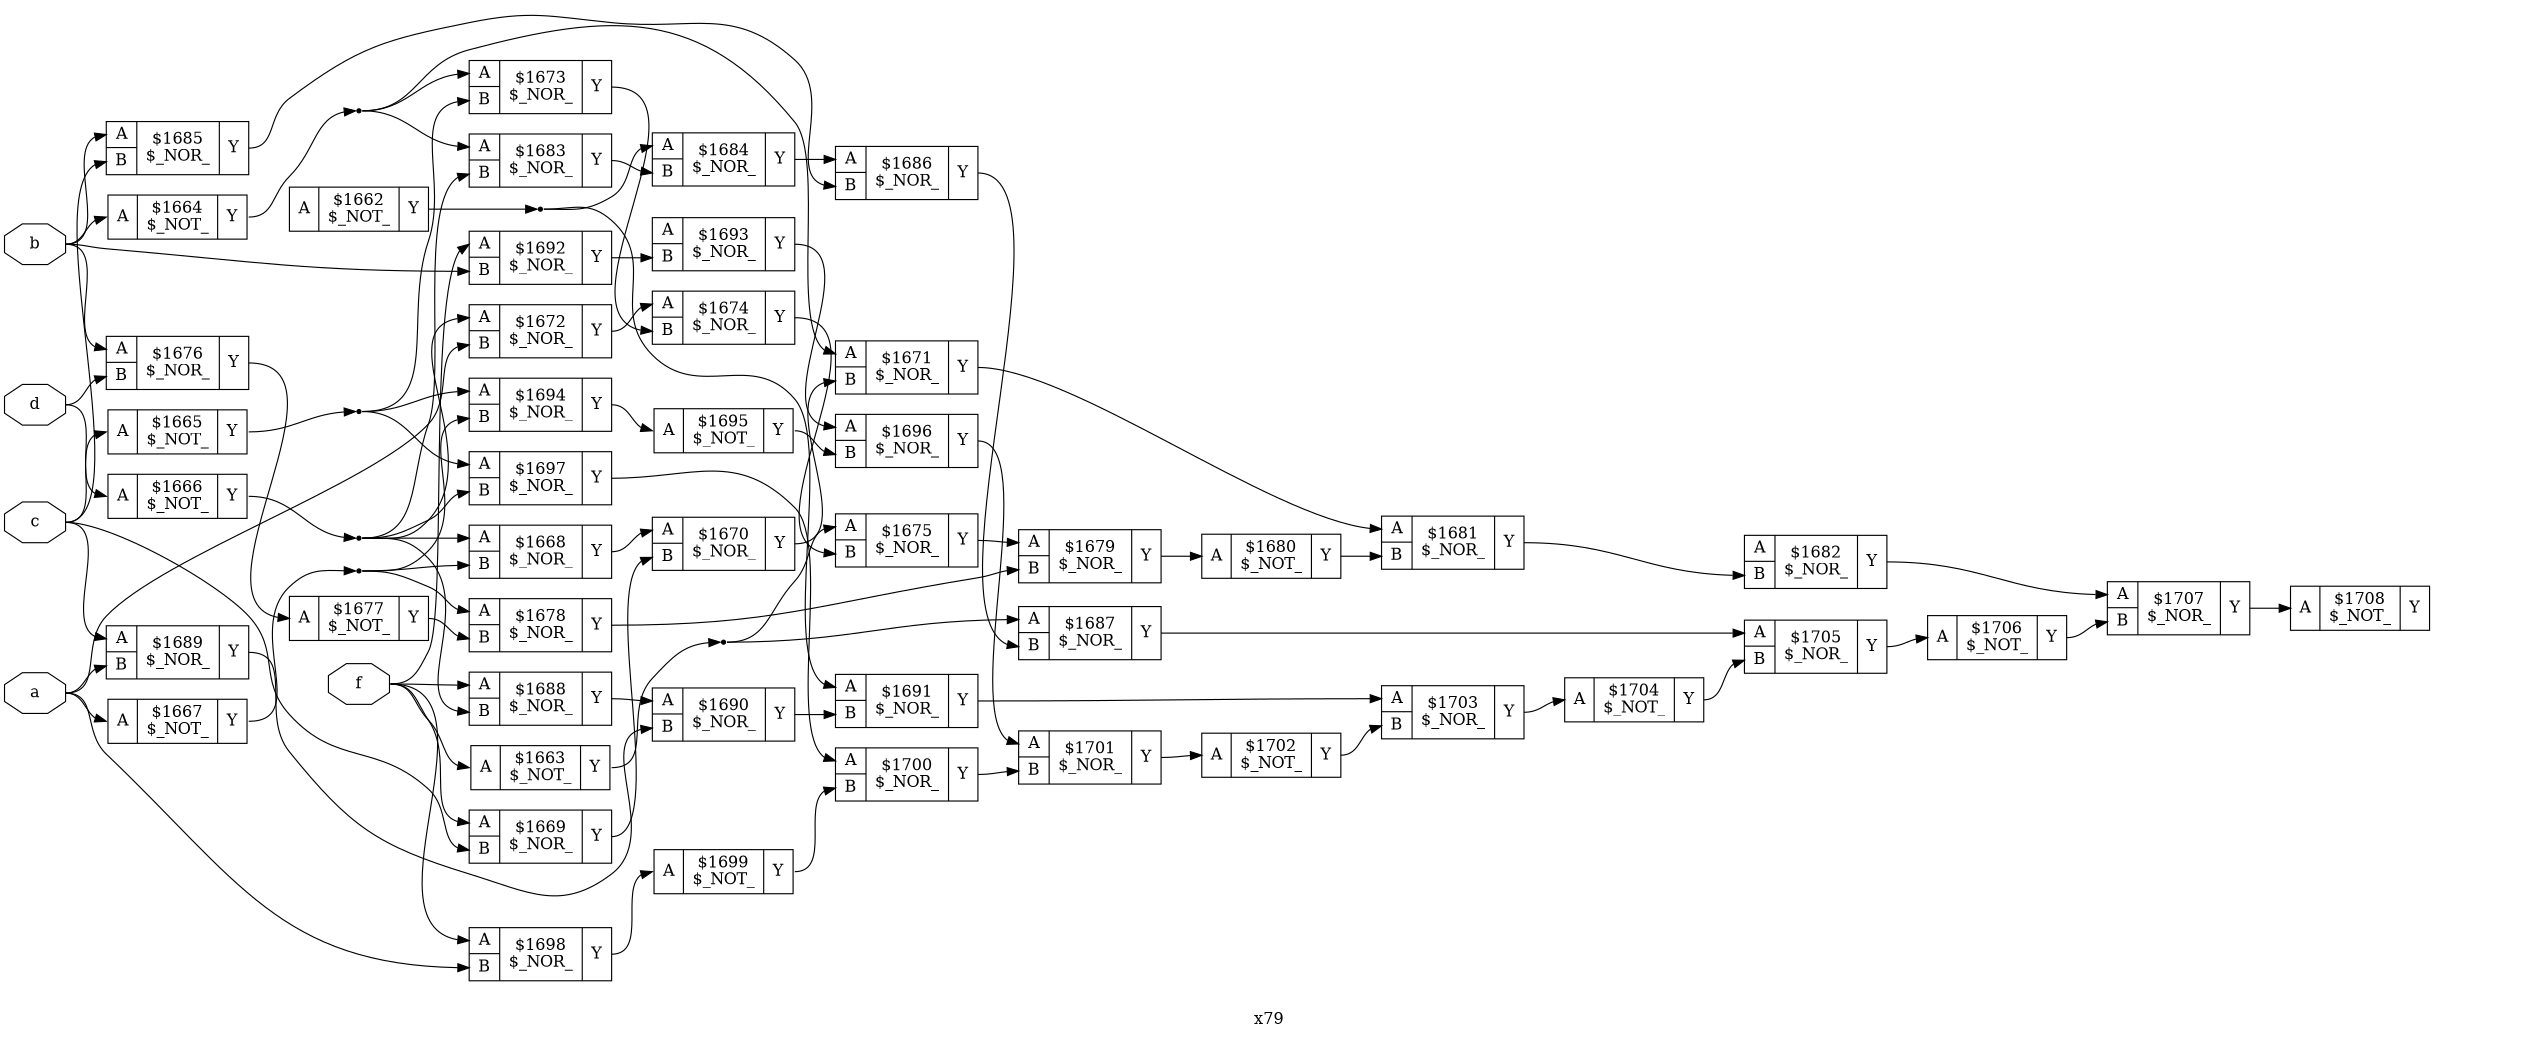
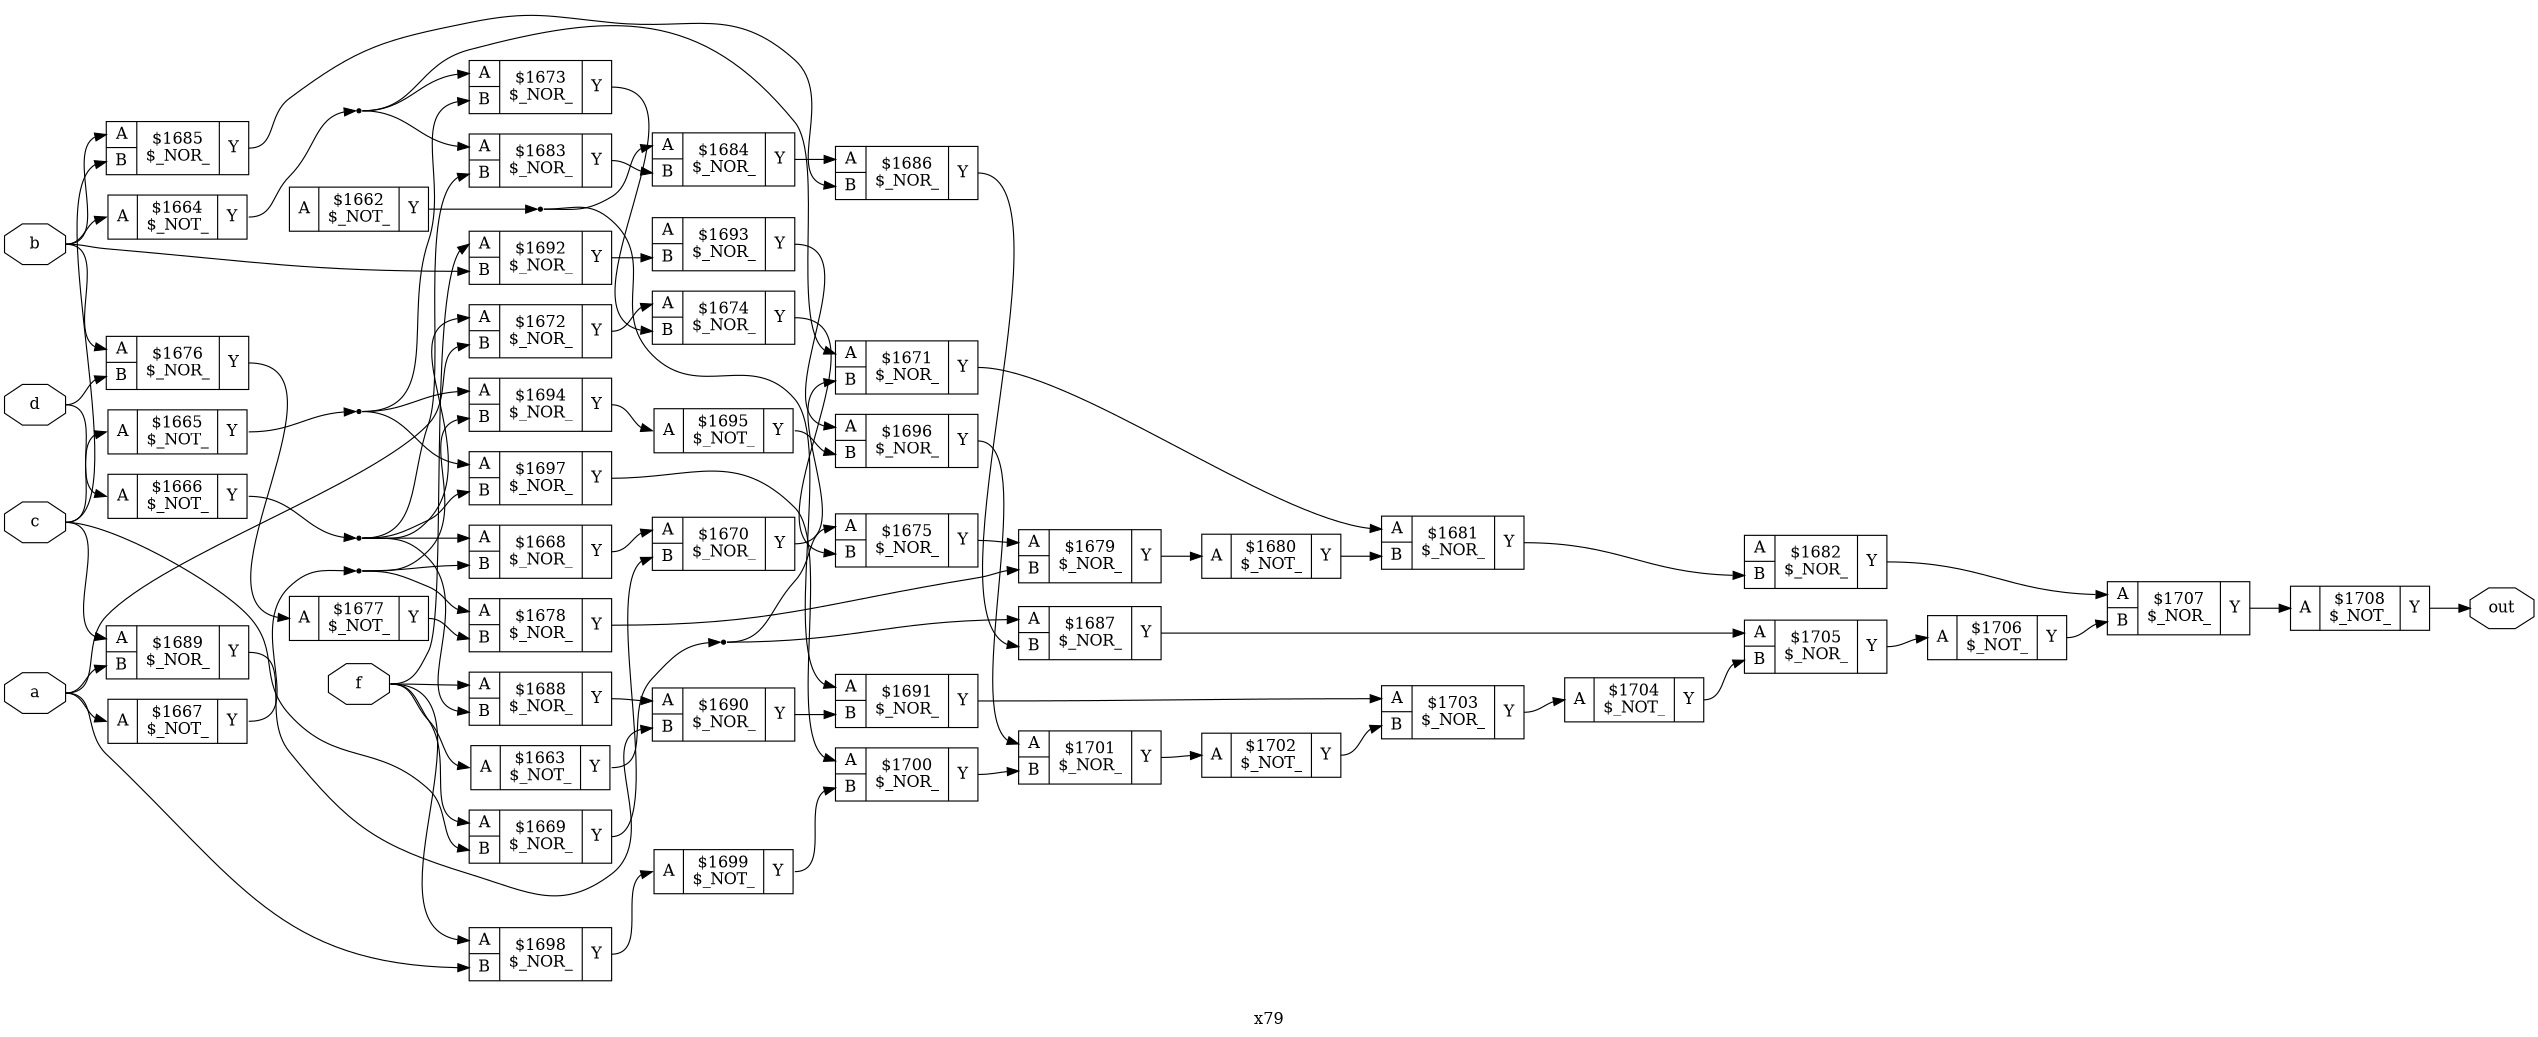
none -> (2502, 608)
